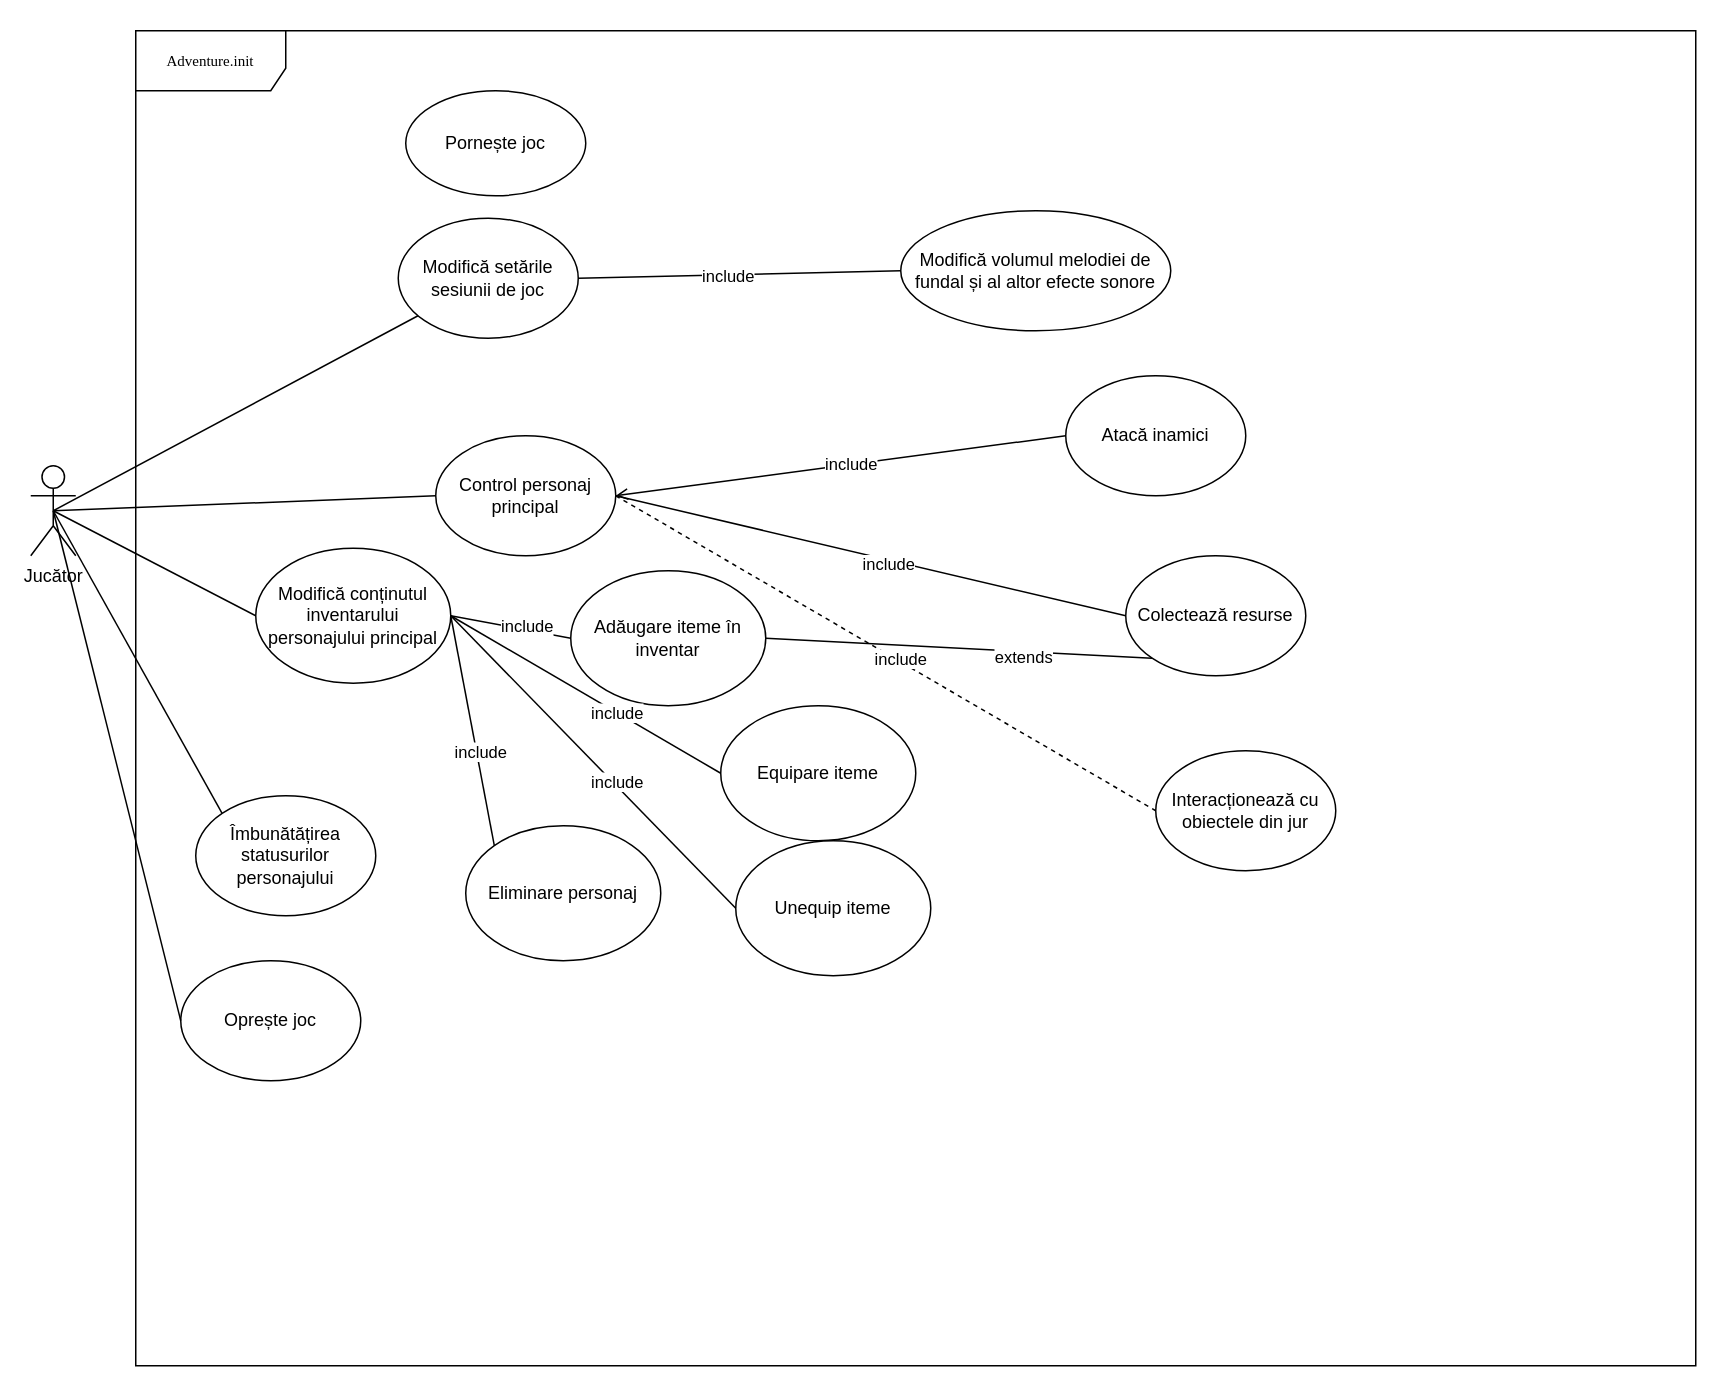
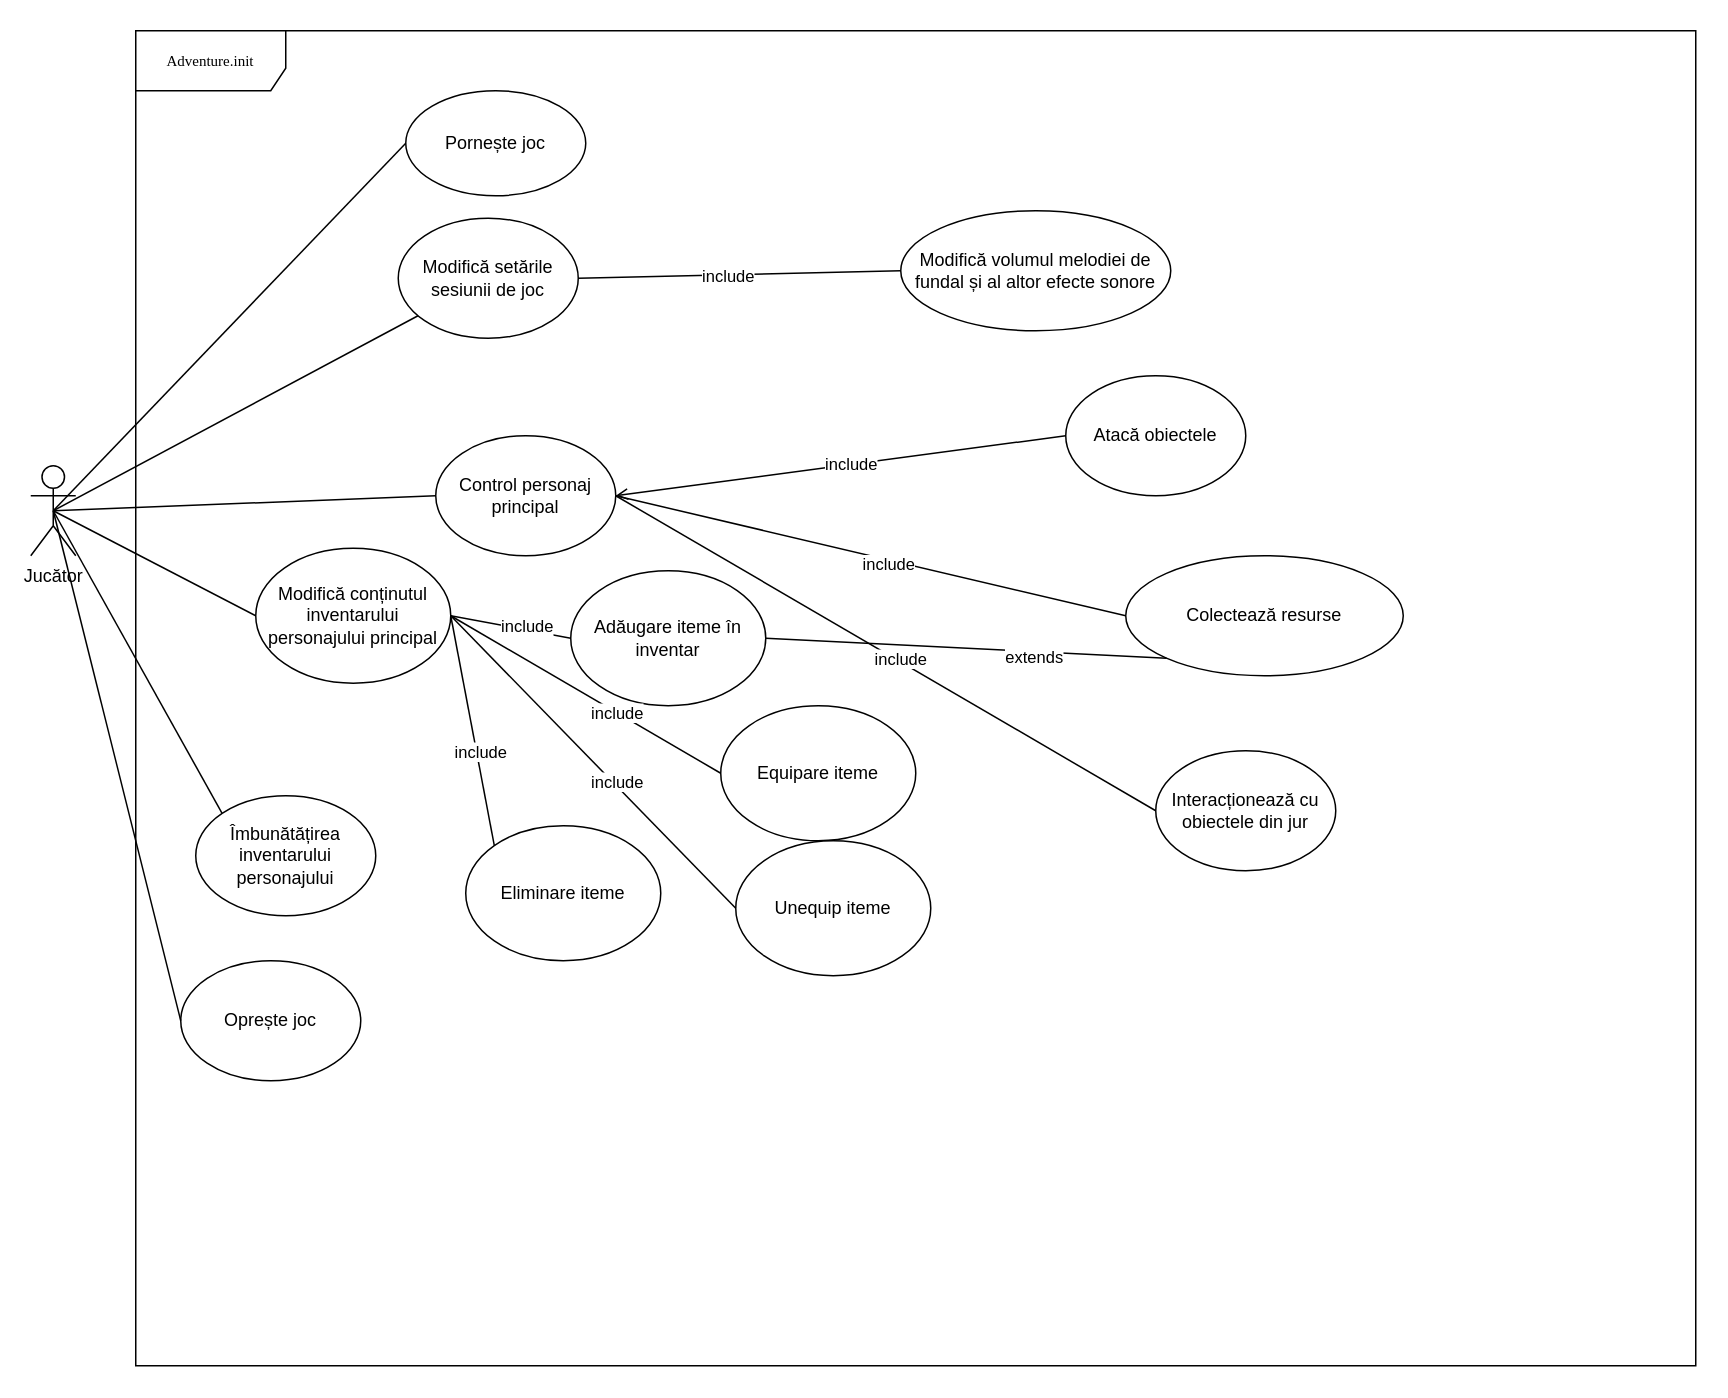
none -> (231, 325)
(1156, 436) -> (1156, 436)
(744, 570) -> (744, 570)
(1216, 616) -> (1265, 616)
(286, 856) -> (286, 856)
(563, 893) -> (563, 893)
